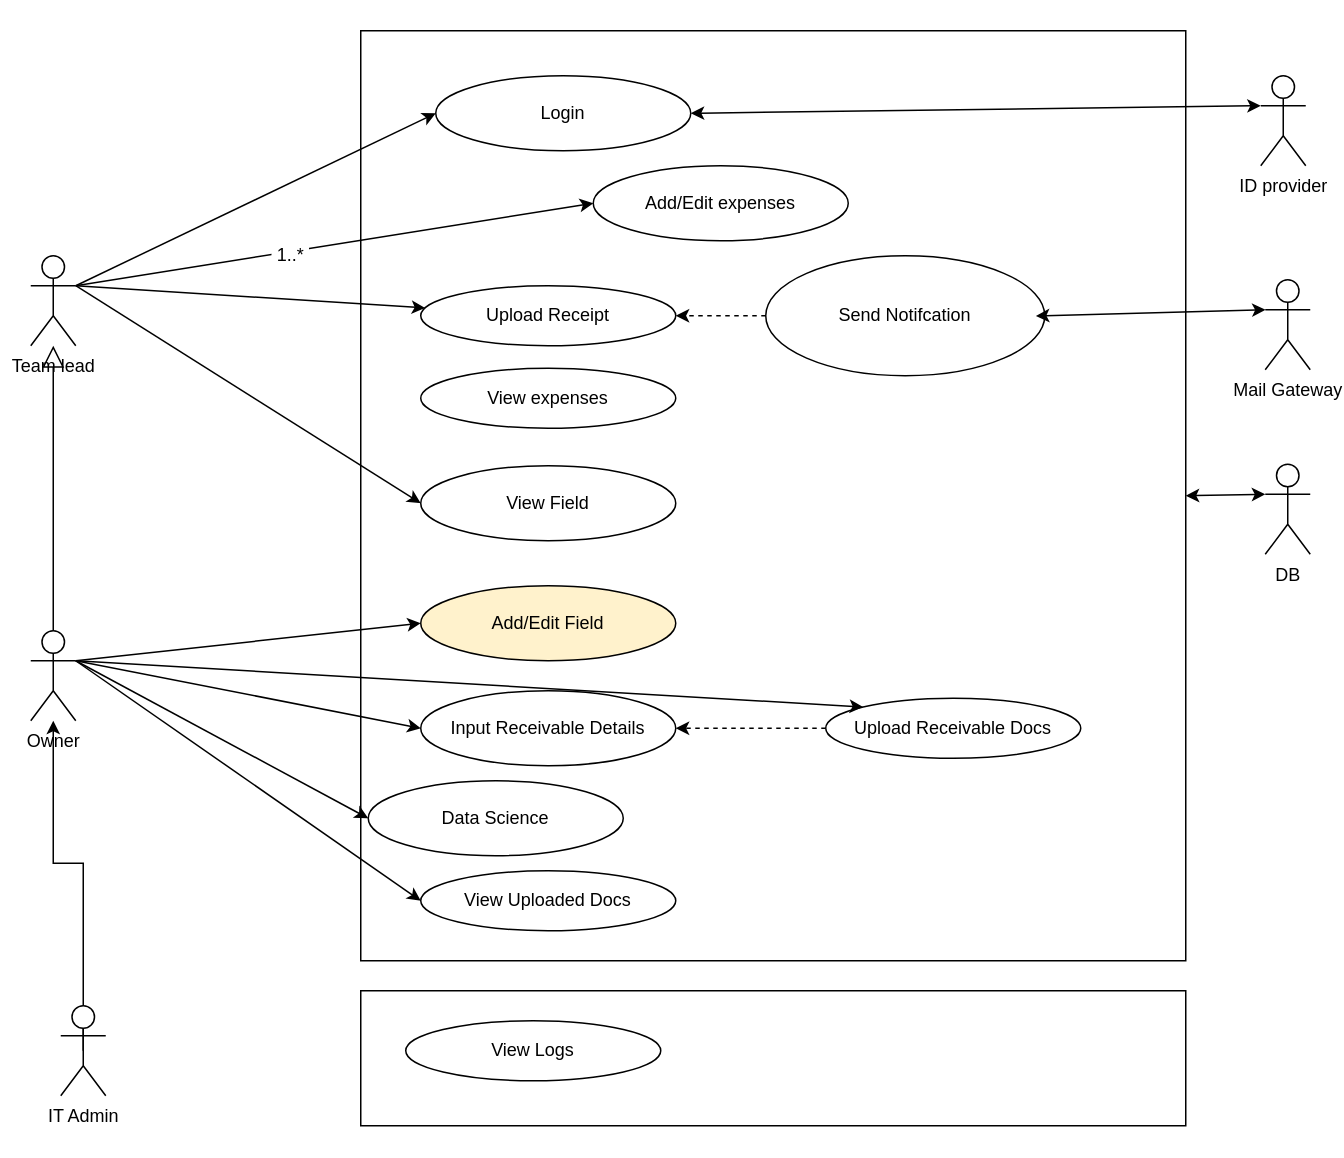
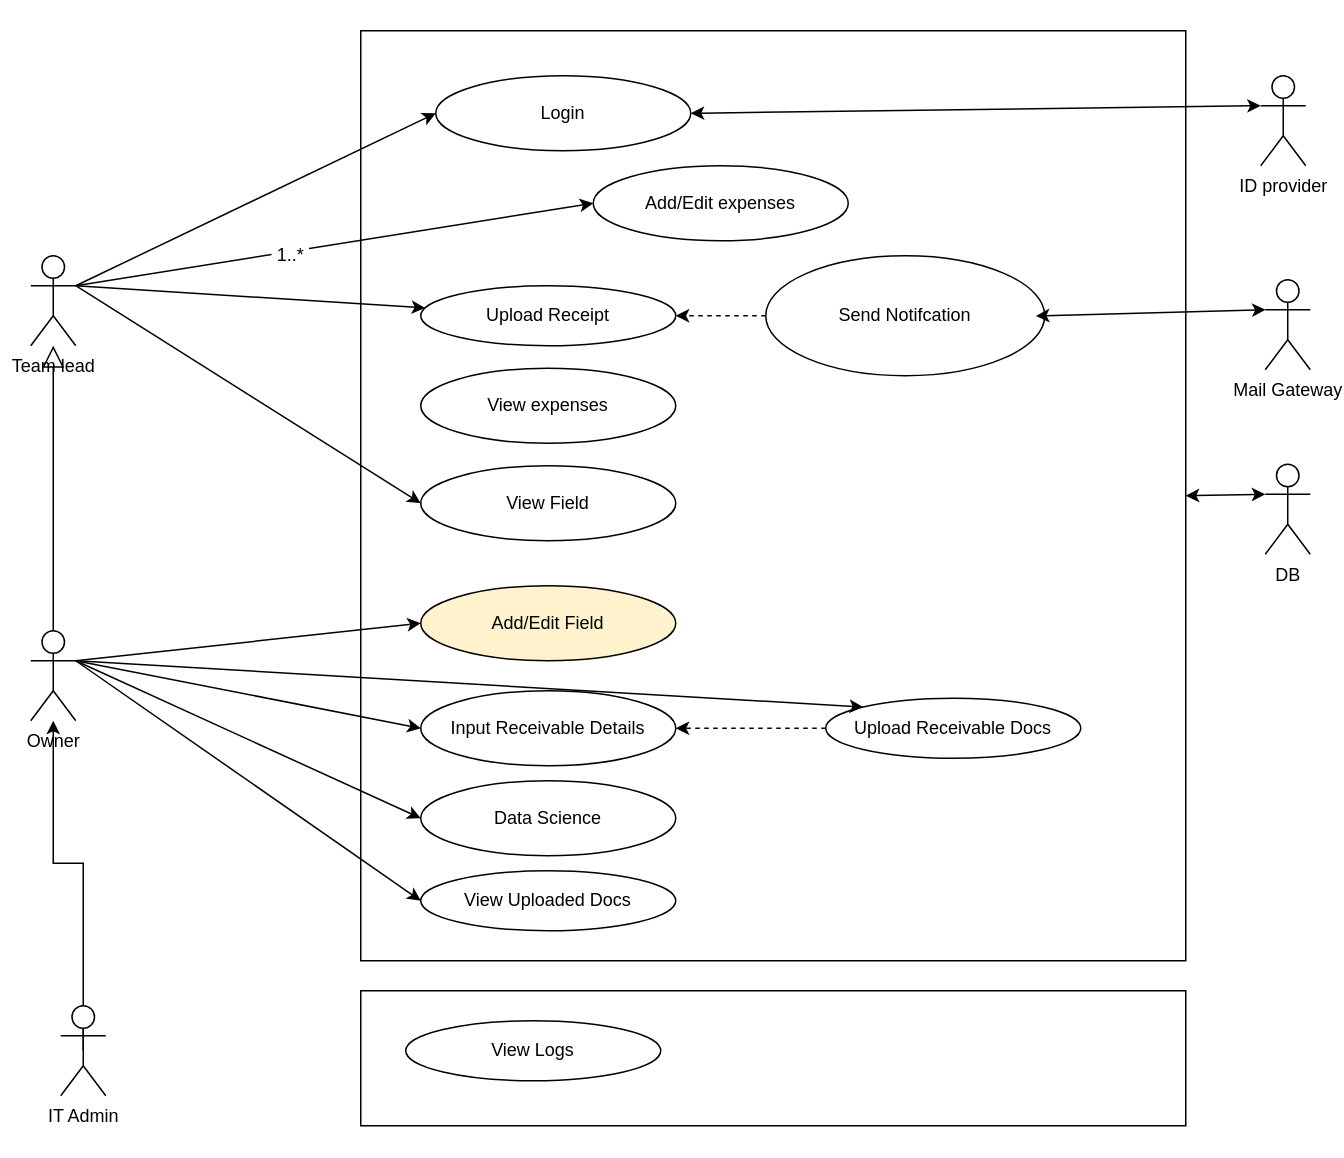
(548, 398) -> (548, 406)
(496, 818) -> (548, 818)
